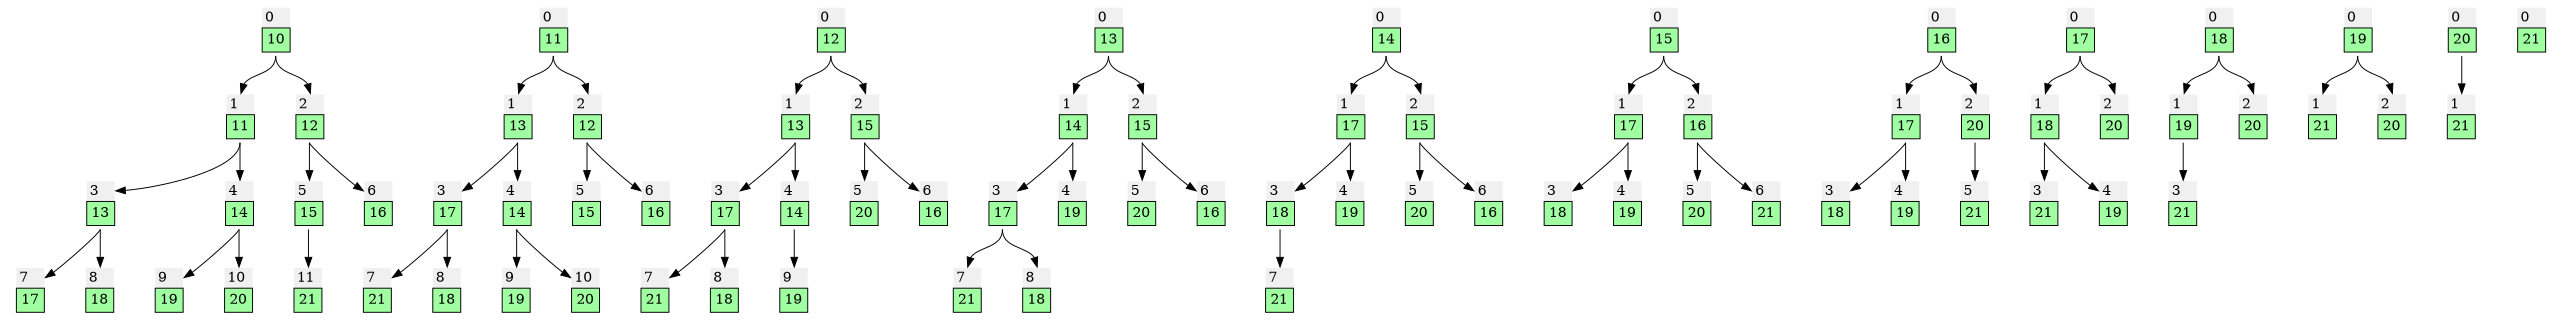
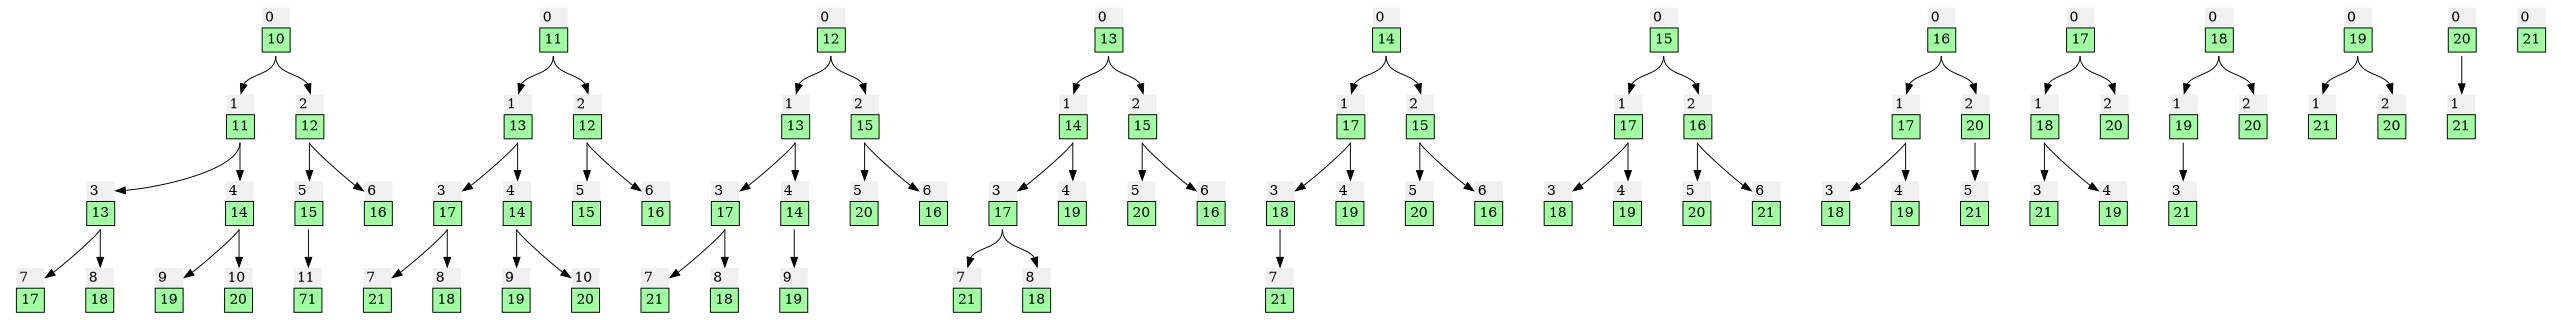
(308, 300) -> (308, 300)
